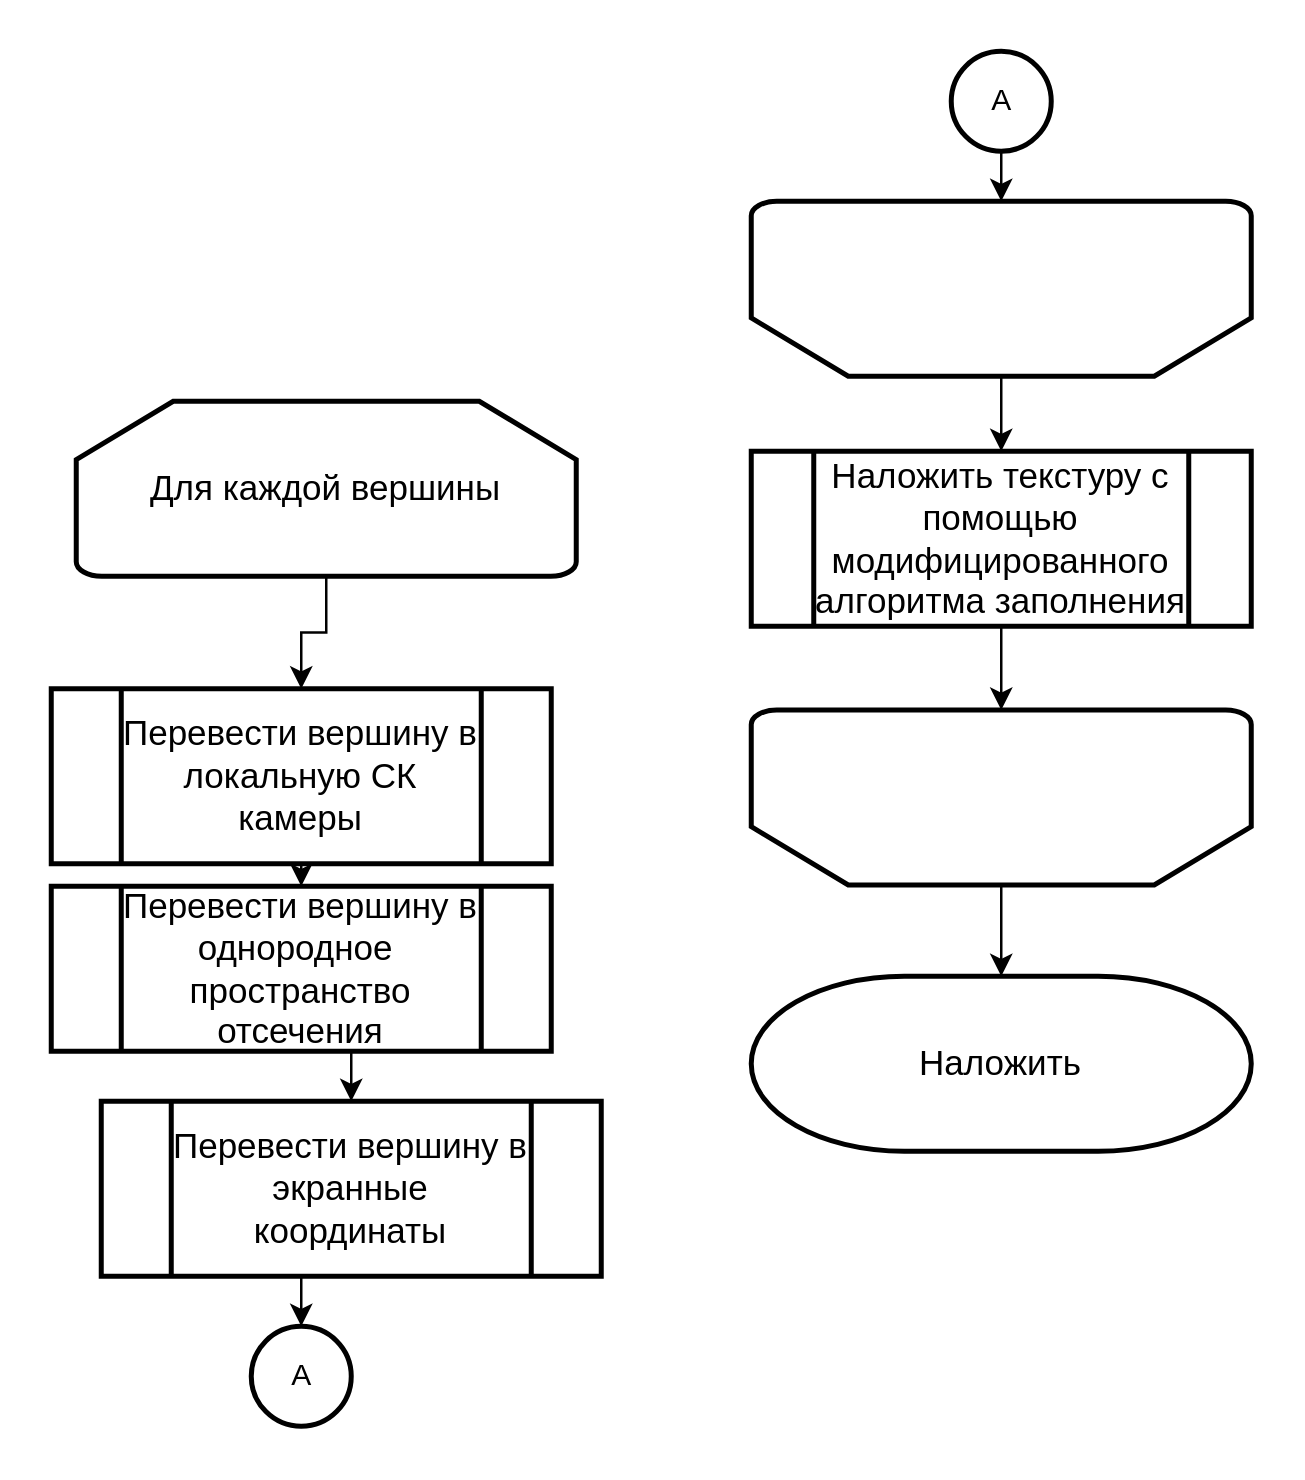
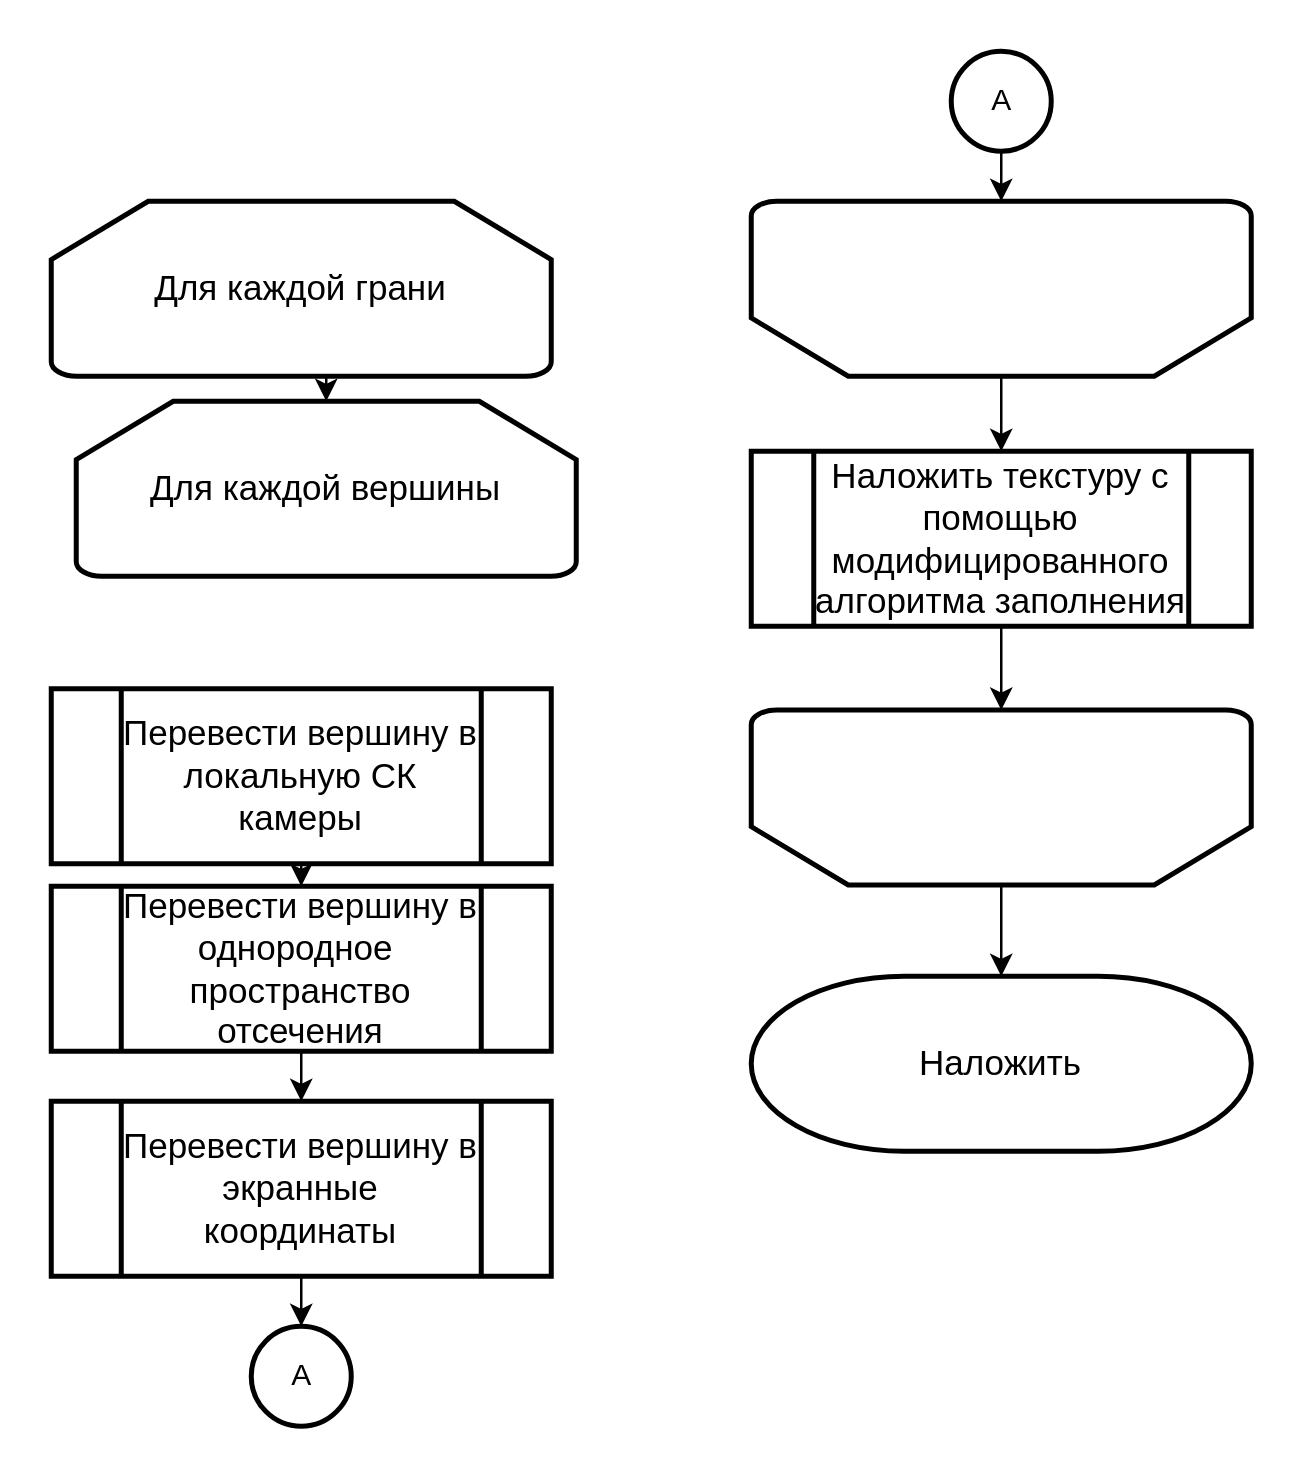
none -> (301, 289)
none -> (318, 376)
(321, 633) -> none
(351, 1189) -> (301, 1189)
